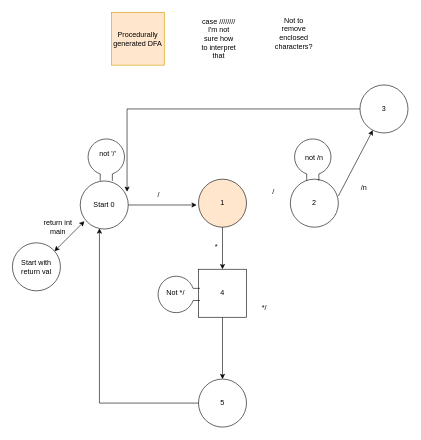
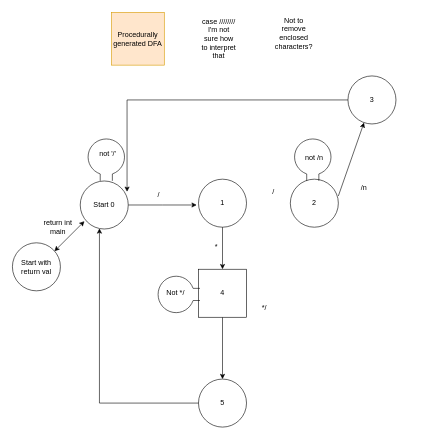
(384, 109) -> (372, 100)
(222, 203) -> (222, 203)
